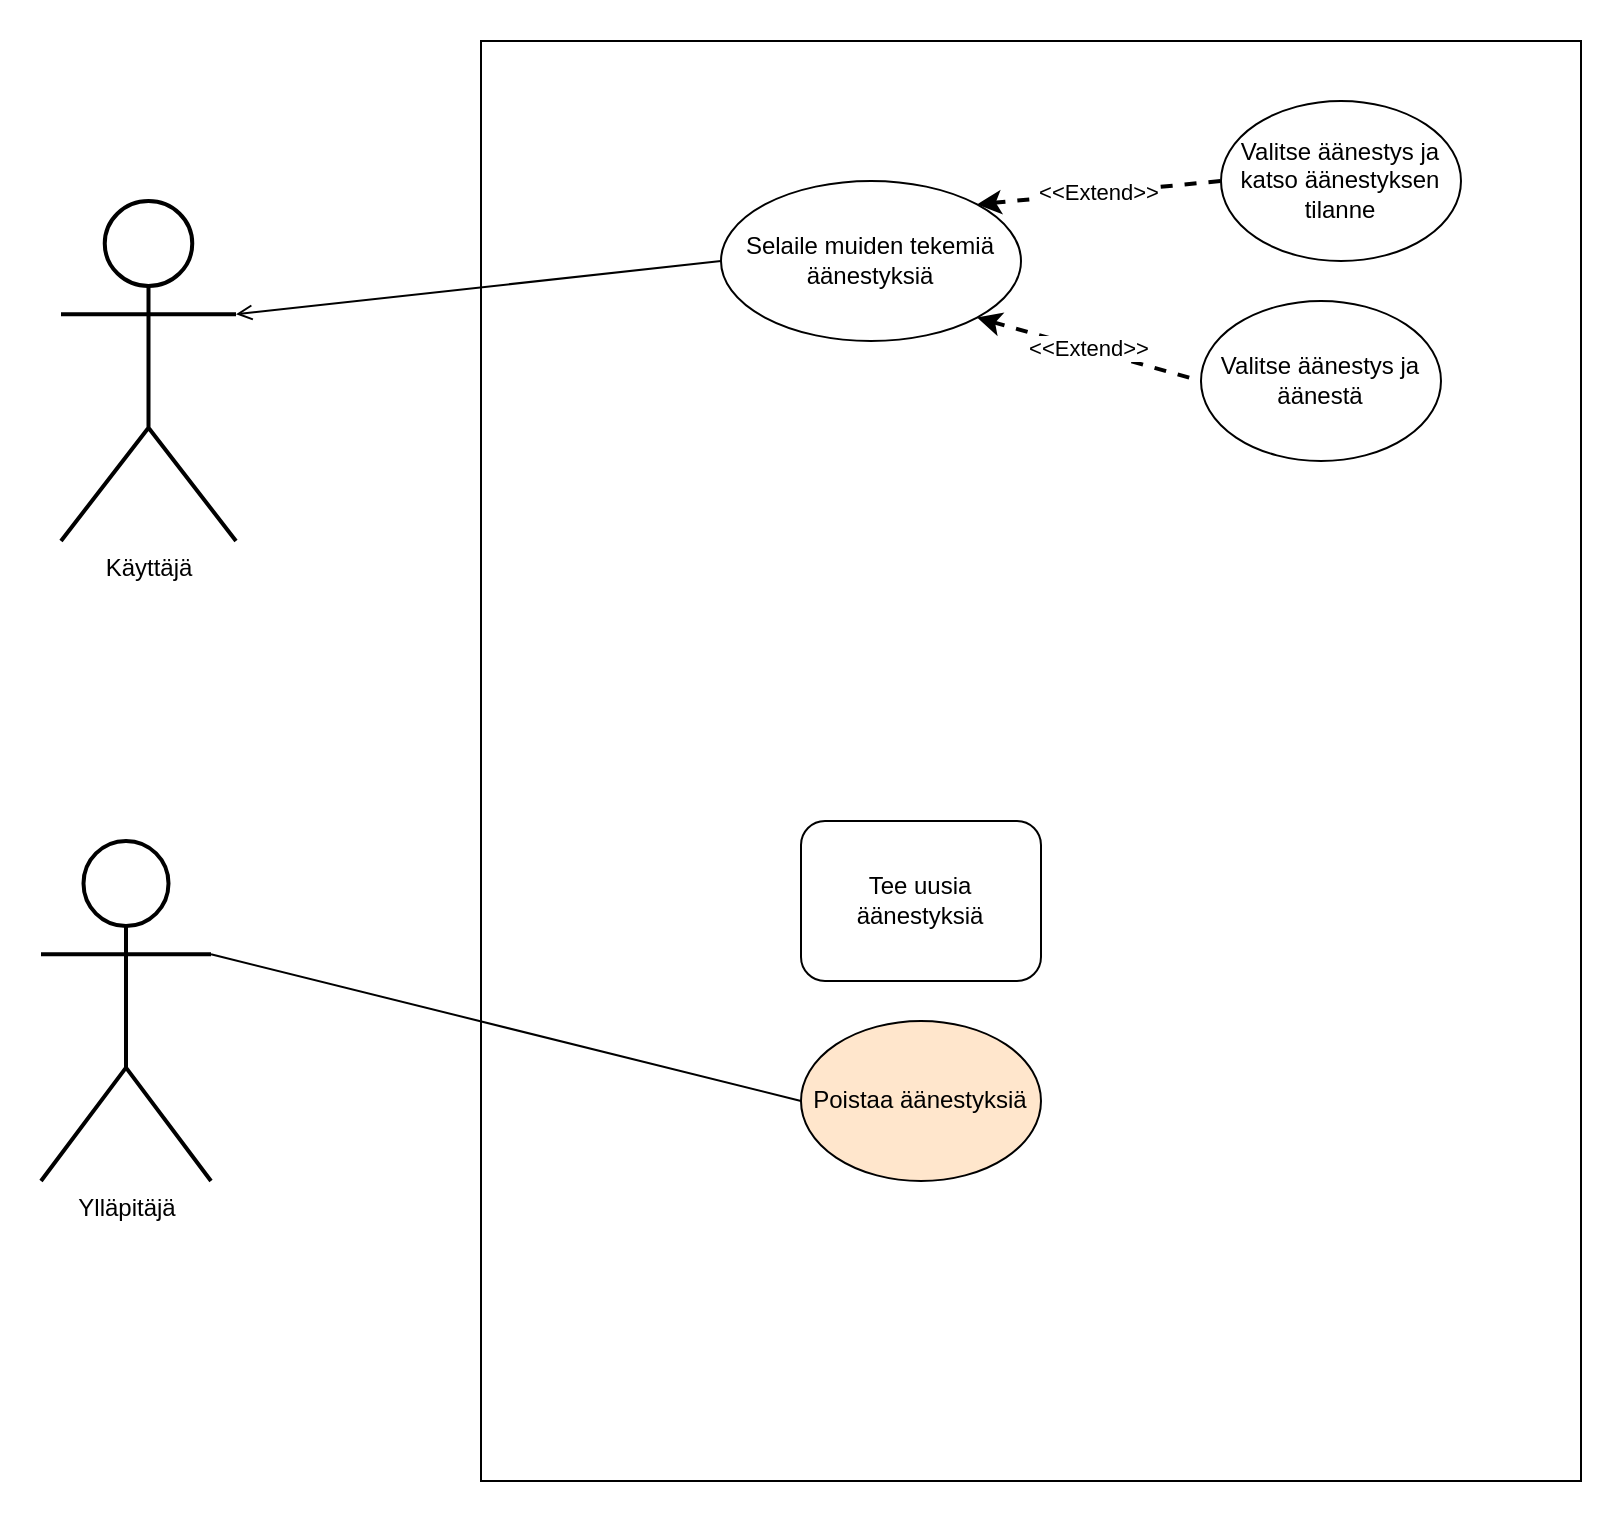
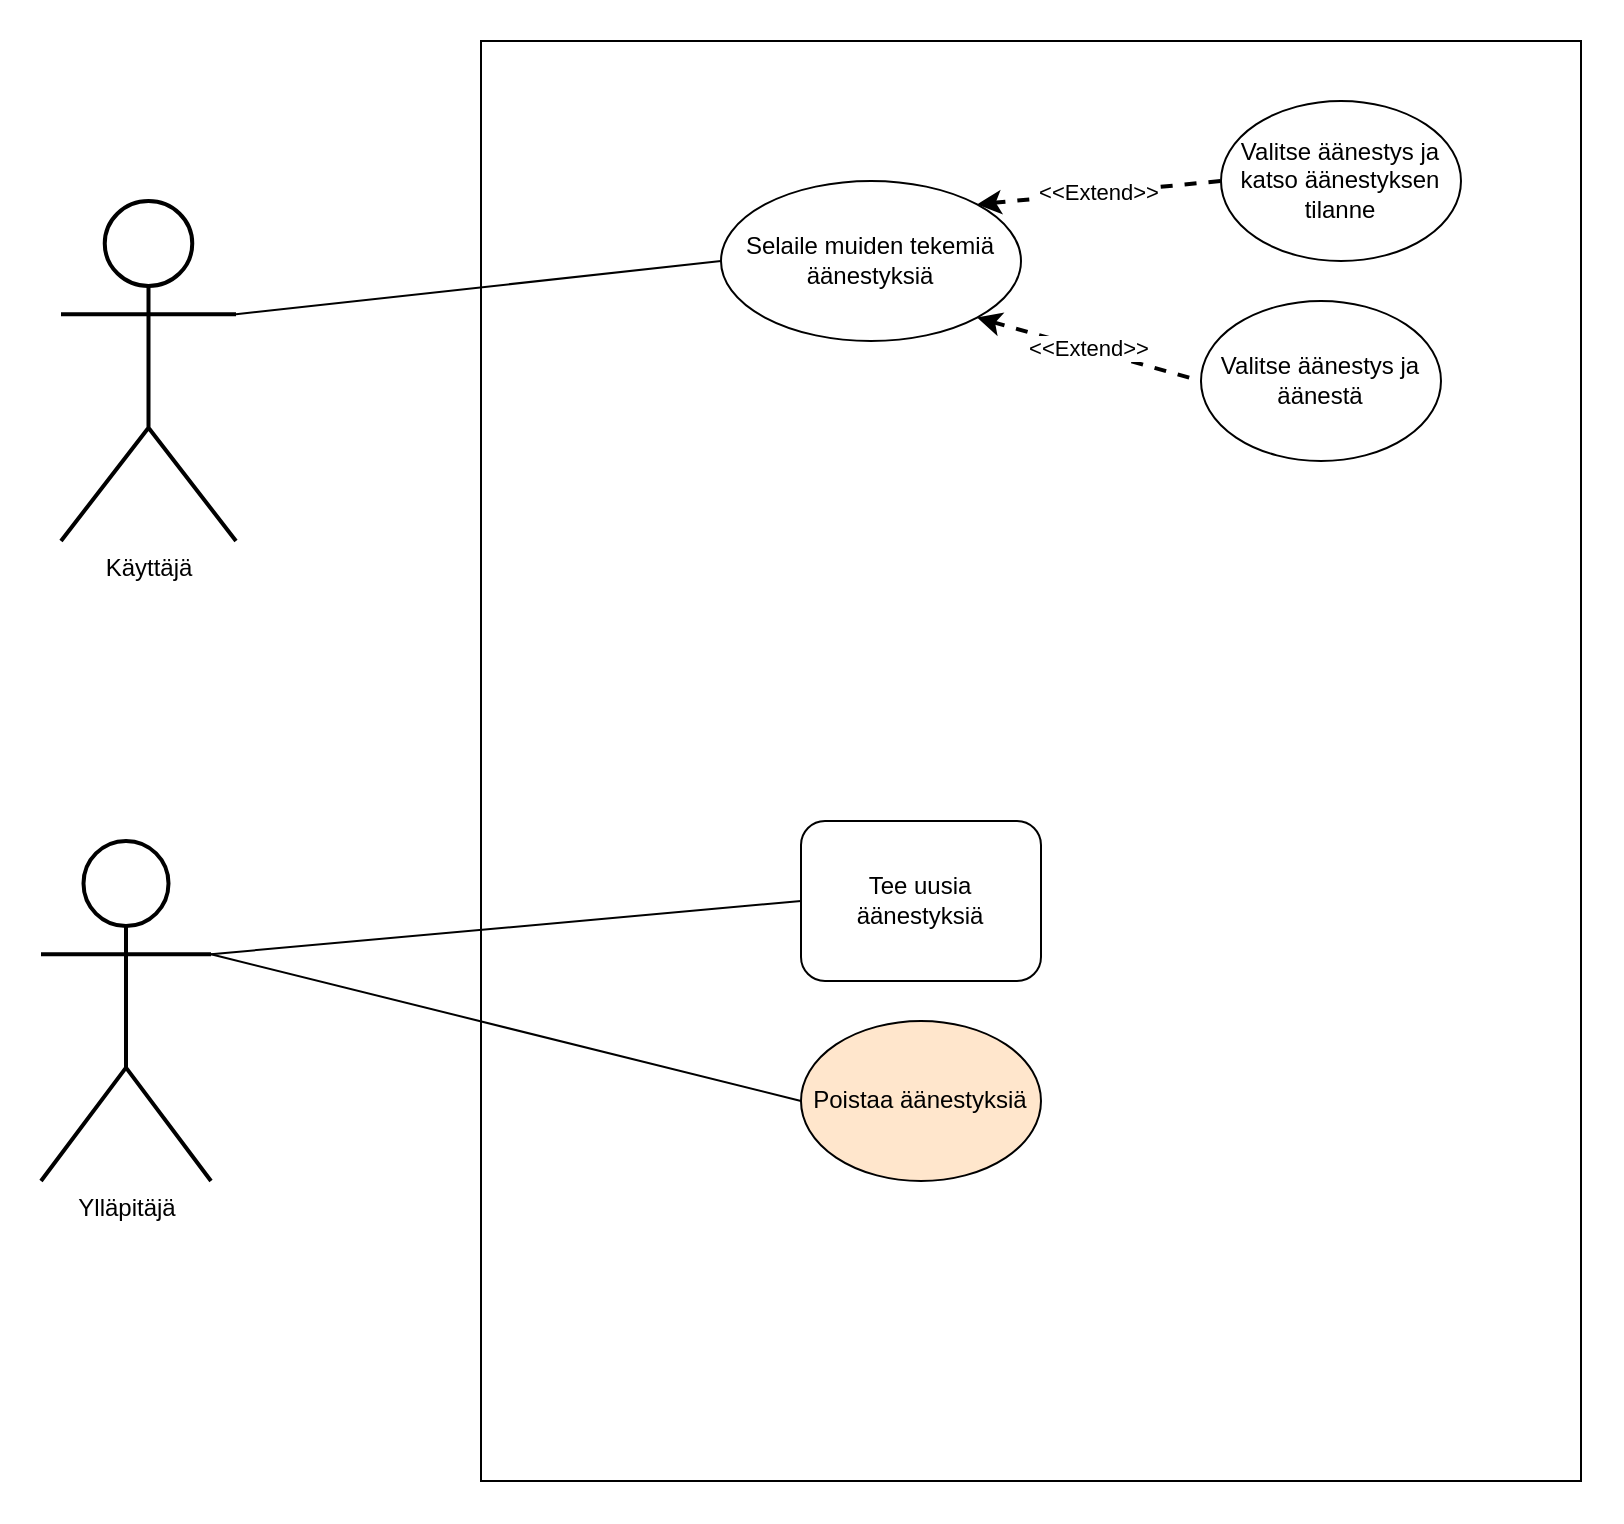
(243, 313) -> (242, 314)
none -> (511, 927)
